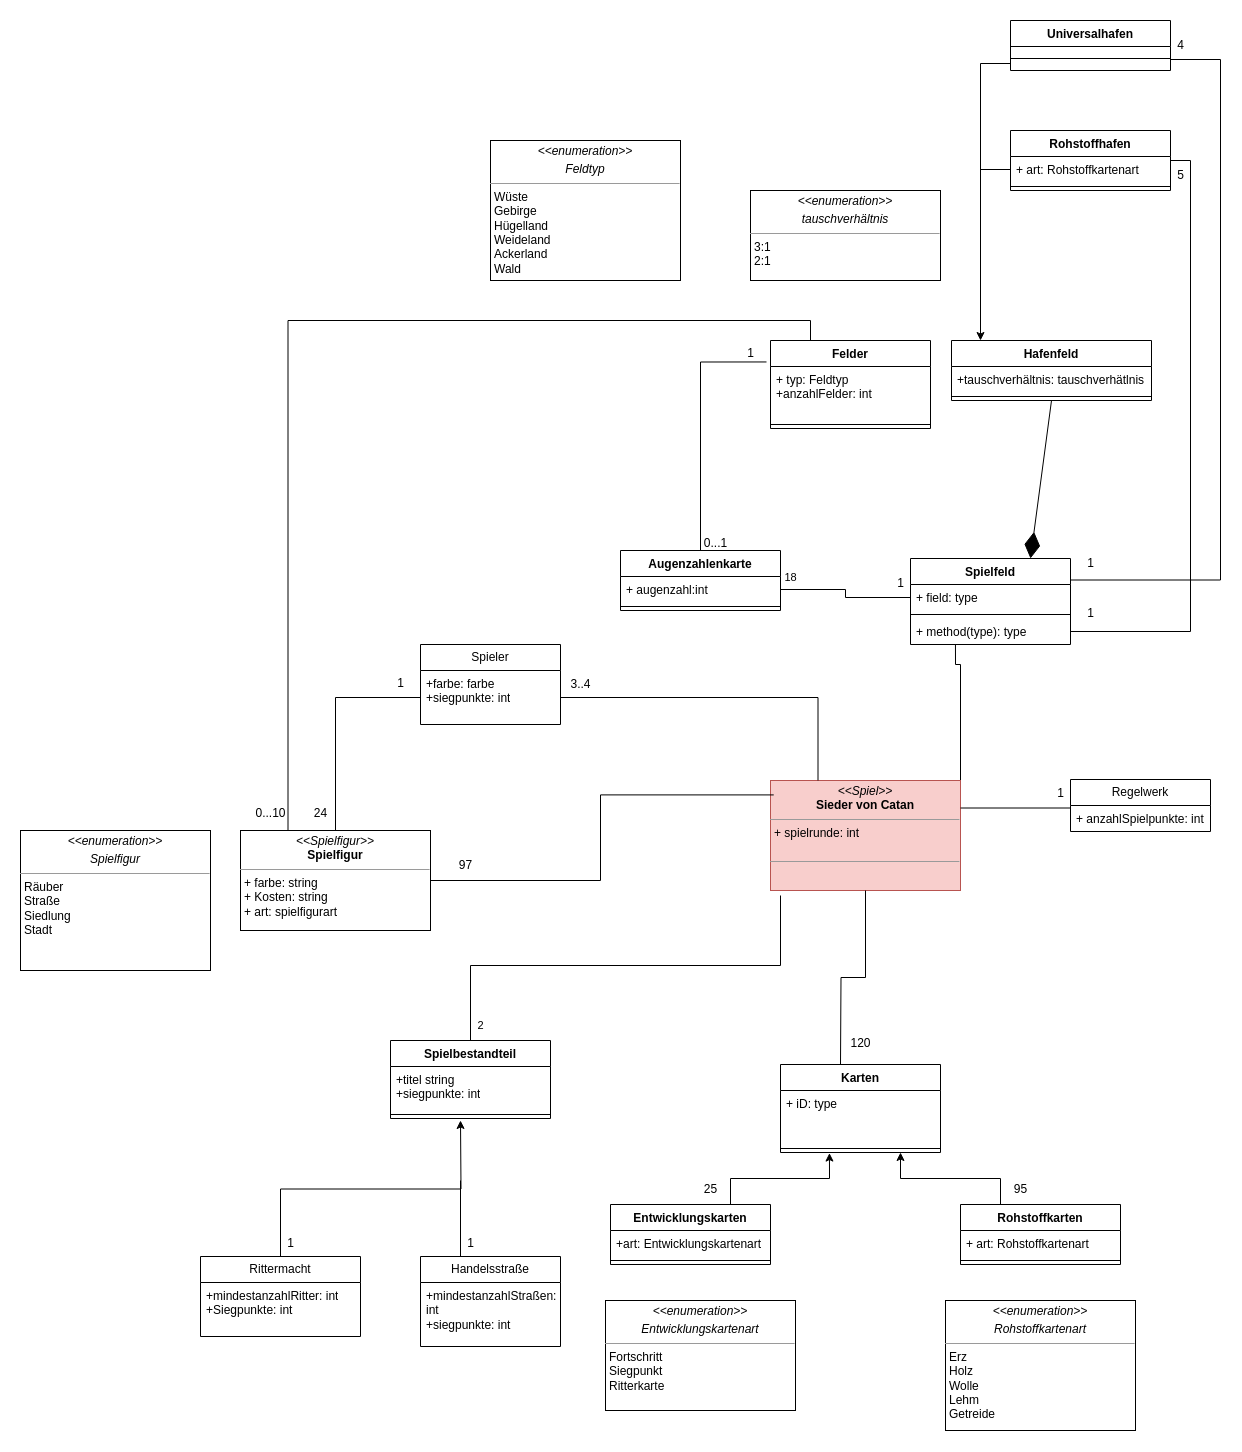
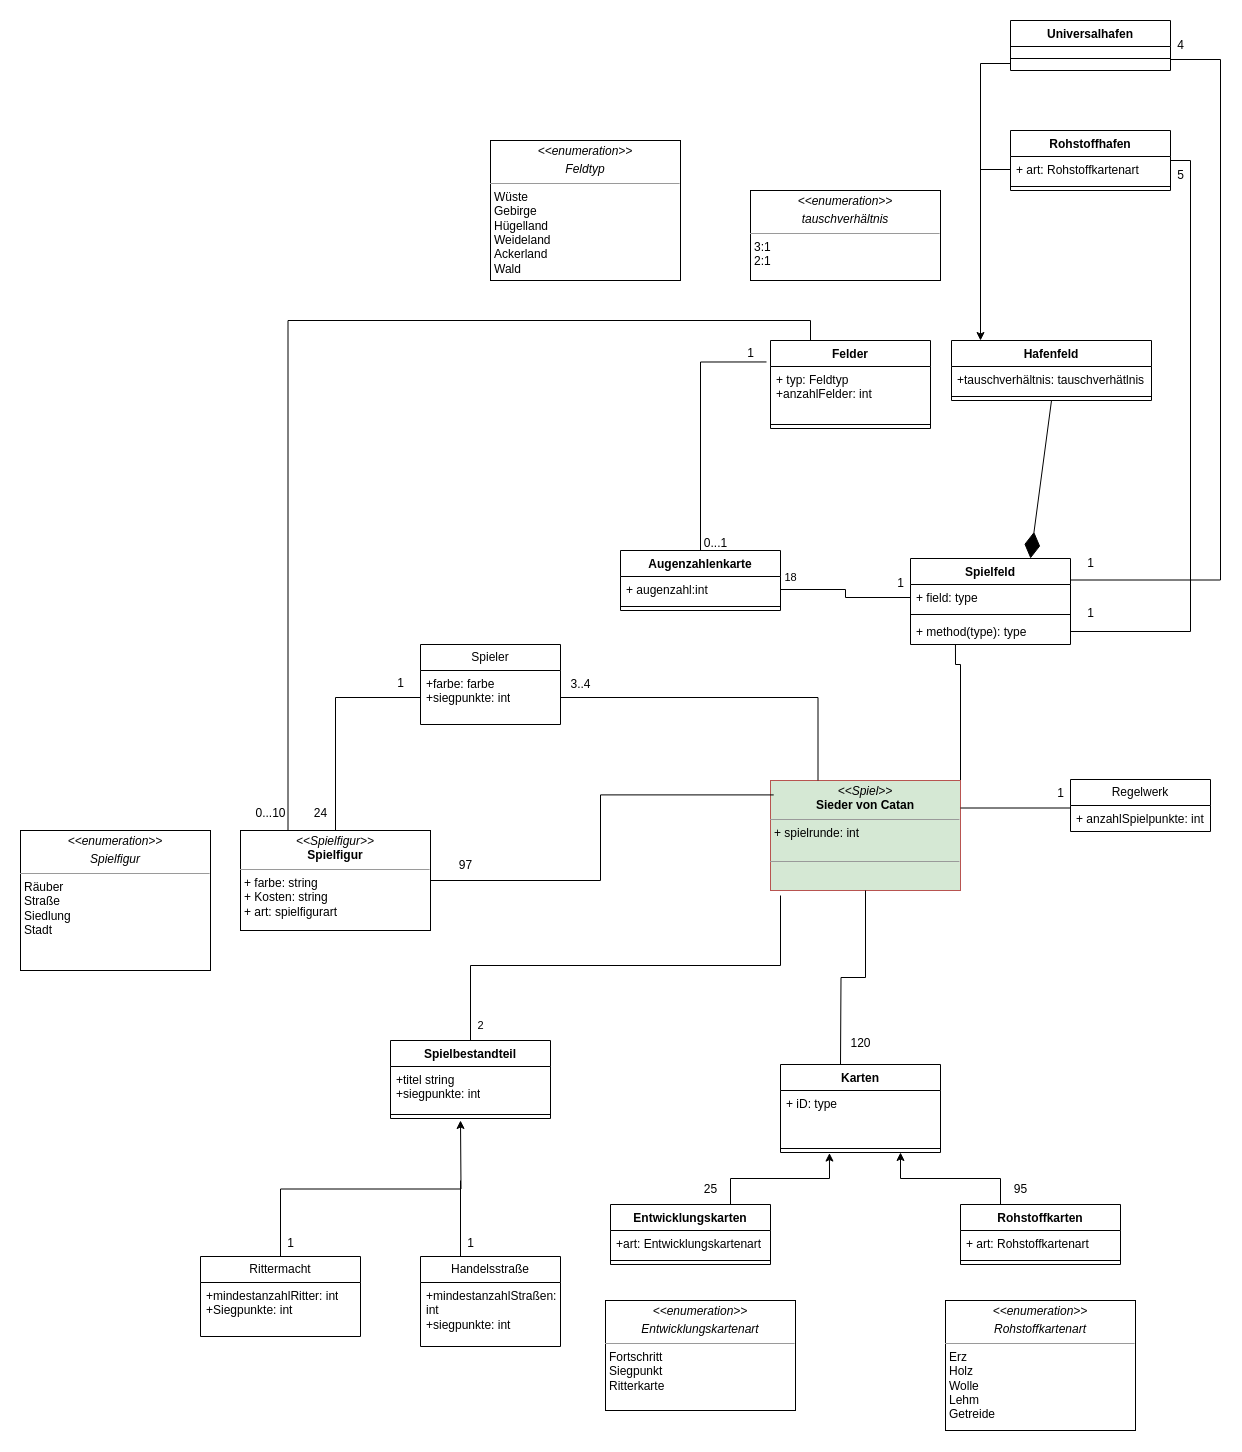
(866, 836) -> (866, 836)
